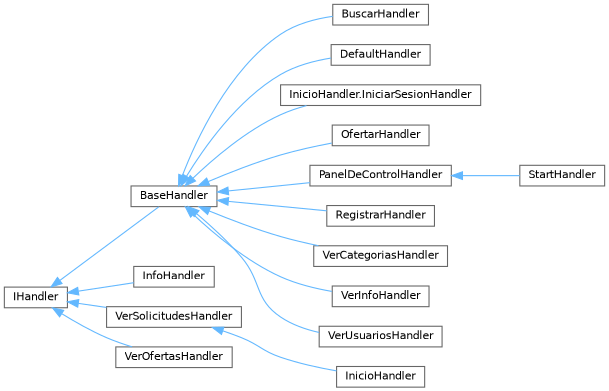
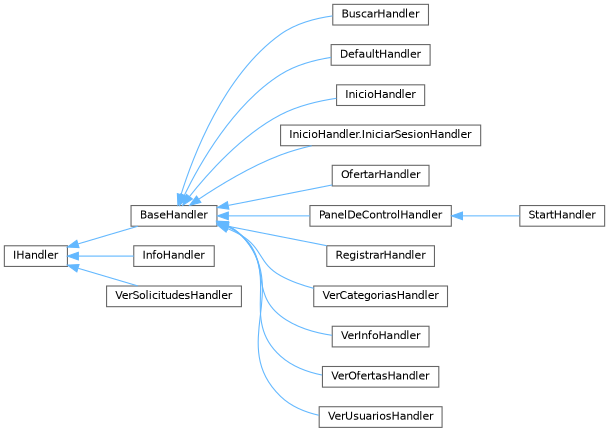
(96, 333) -> (265, 334)
(278, 356) -> (253, 132)
